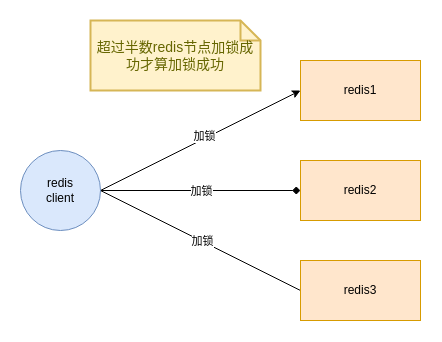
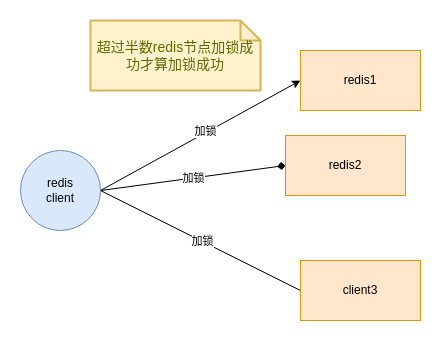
(361, 91) -> (361, 81)
(361, 191) -> (346, 166)
(361, 291) -> (361, 291)
